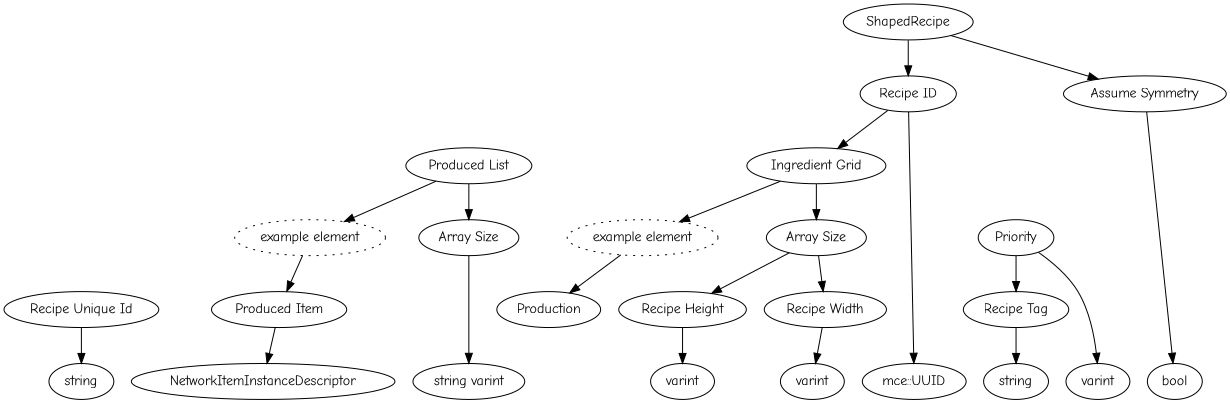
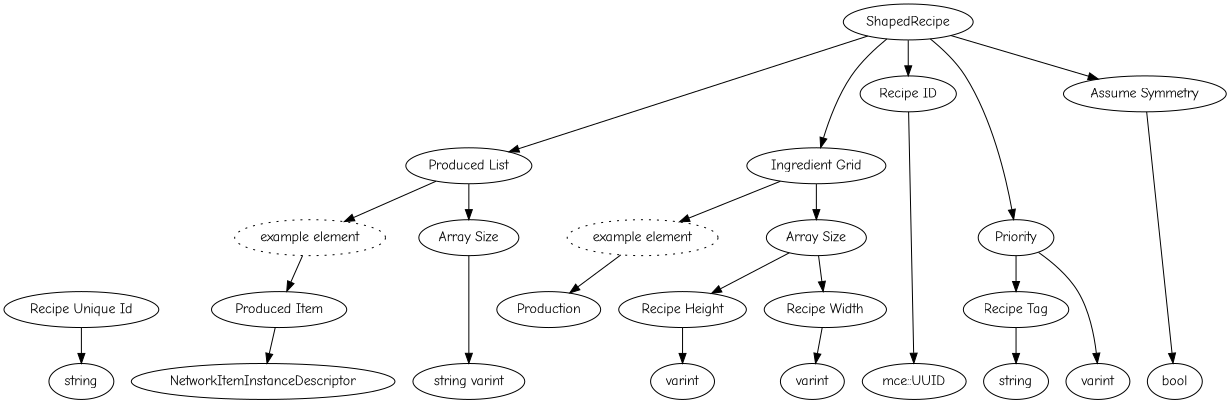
none -> (693, 92)
none -> (986, 117)
(867, 126) -> (847, 83)
